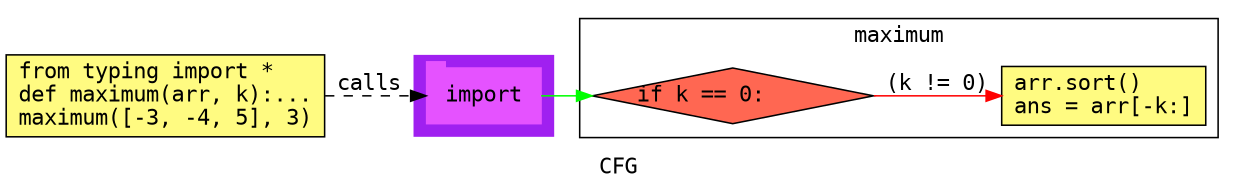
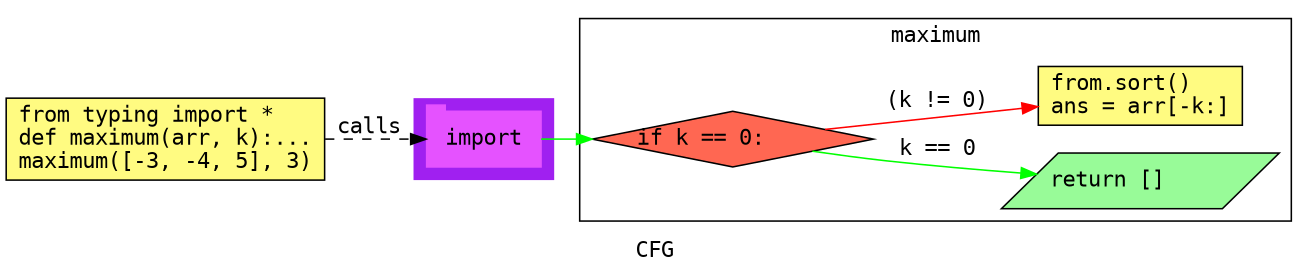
(1104, 96) -> (1140, 96)
none -> (1140, 181)
